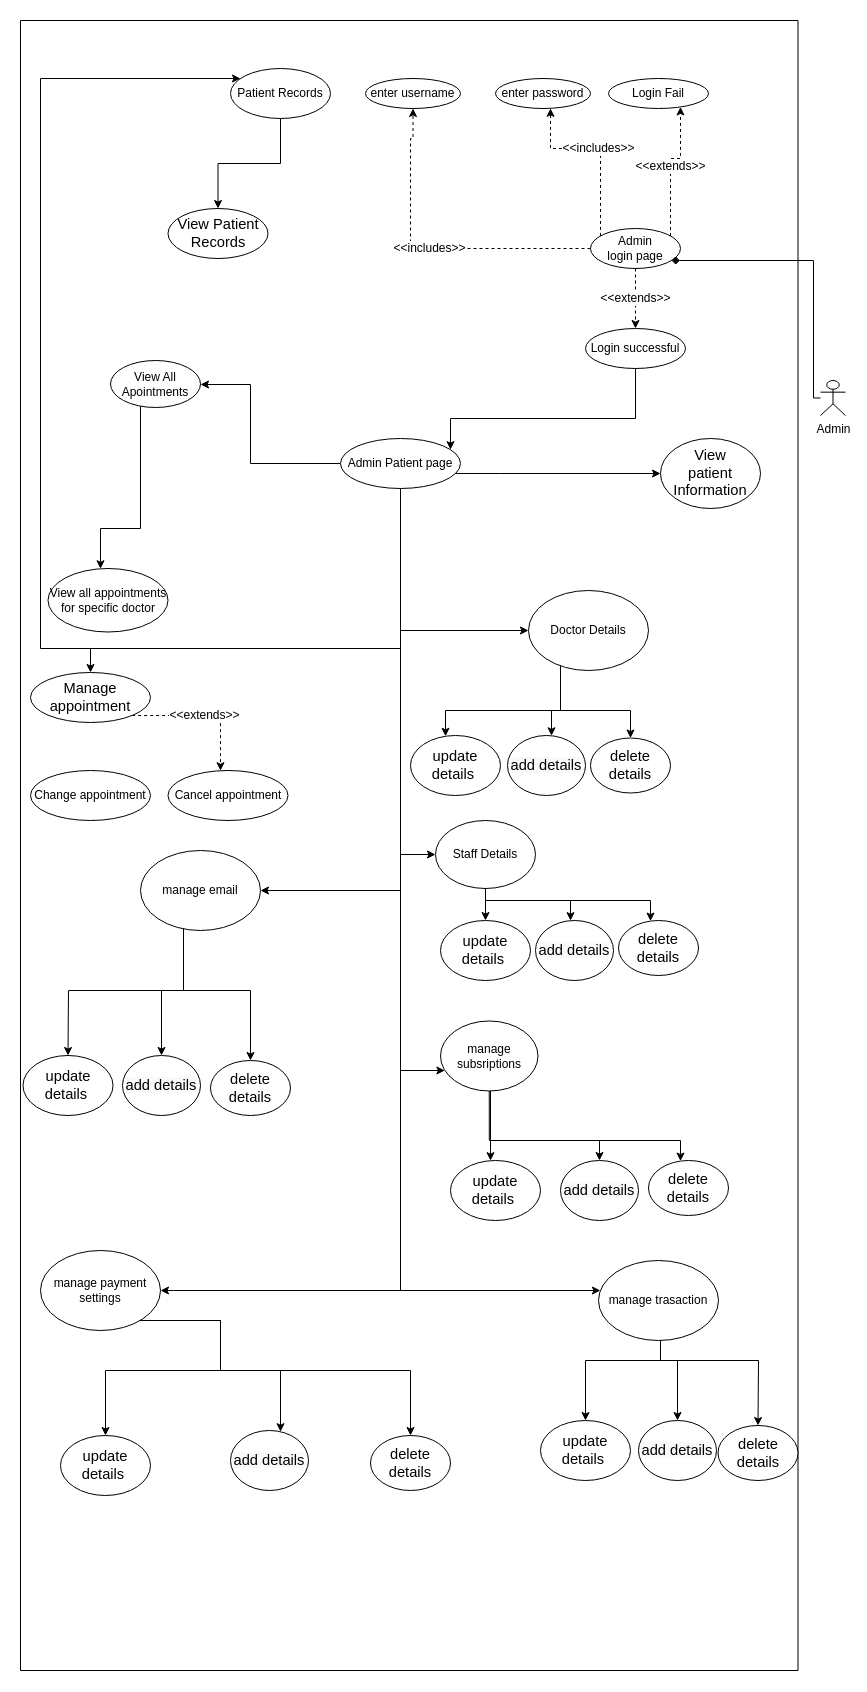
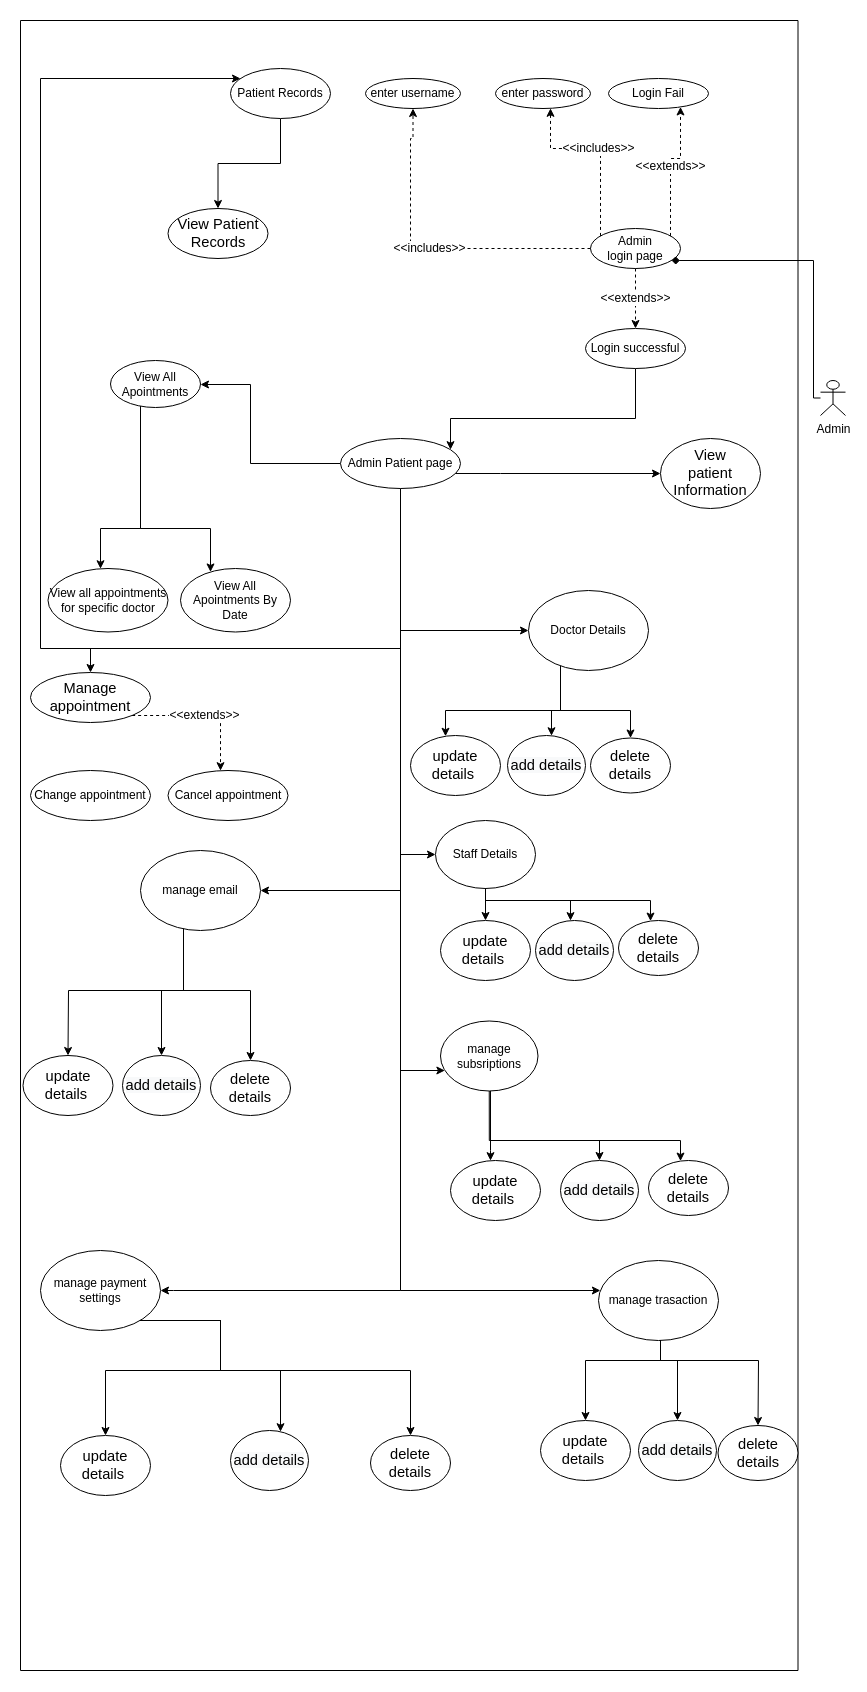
none -> (195, 529)
none -> (236, 600)
